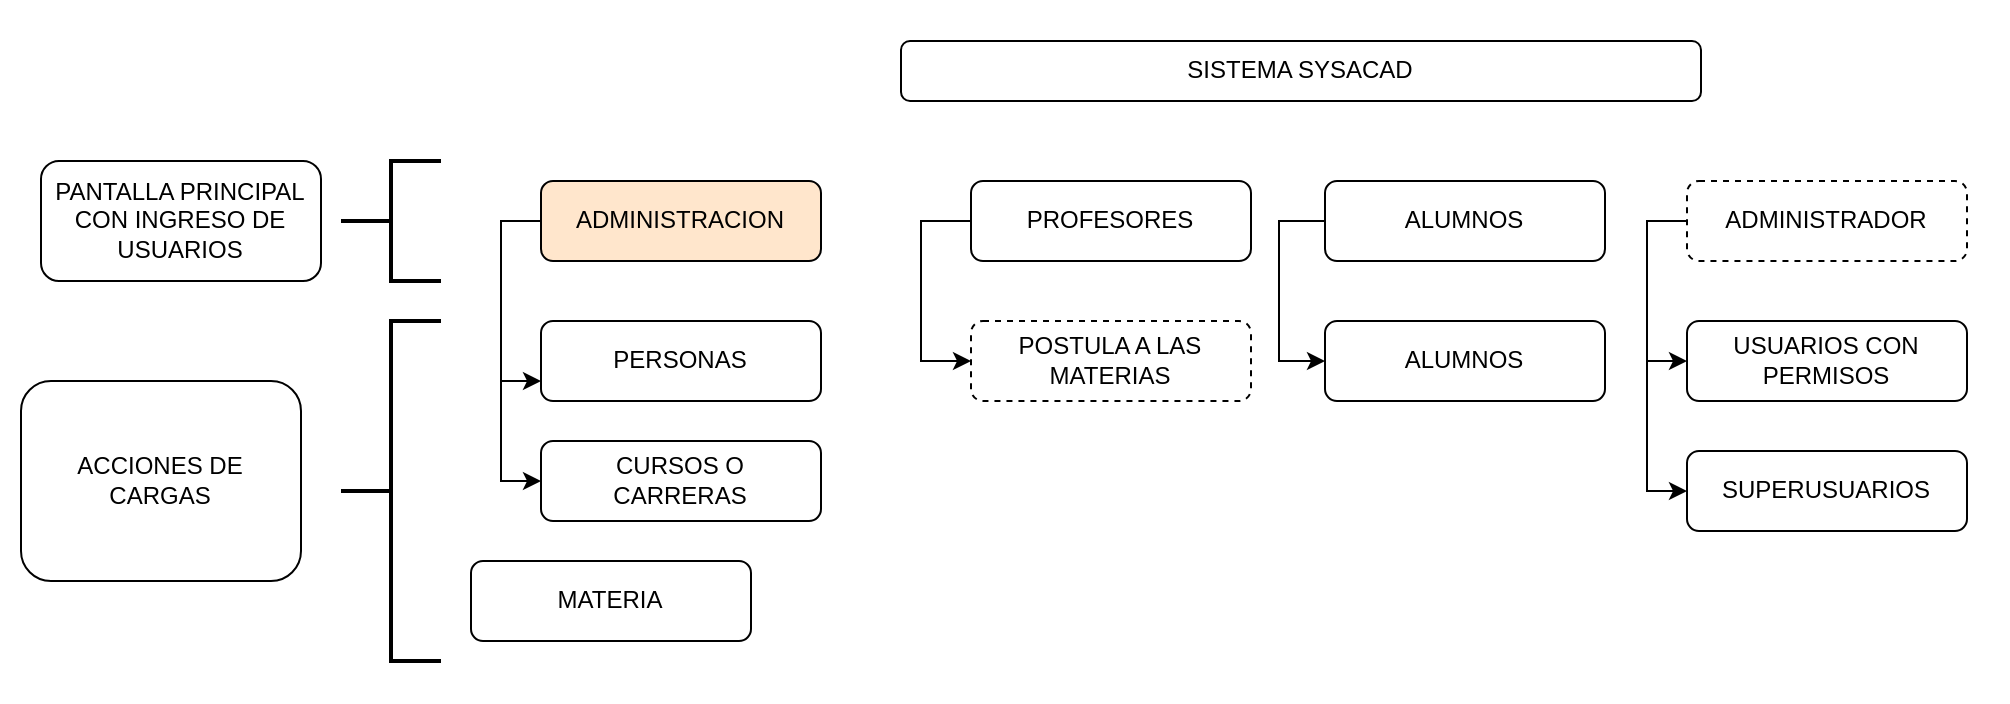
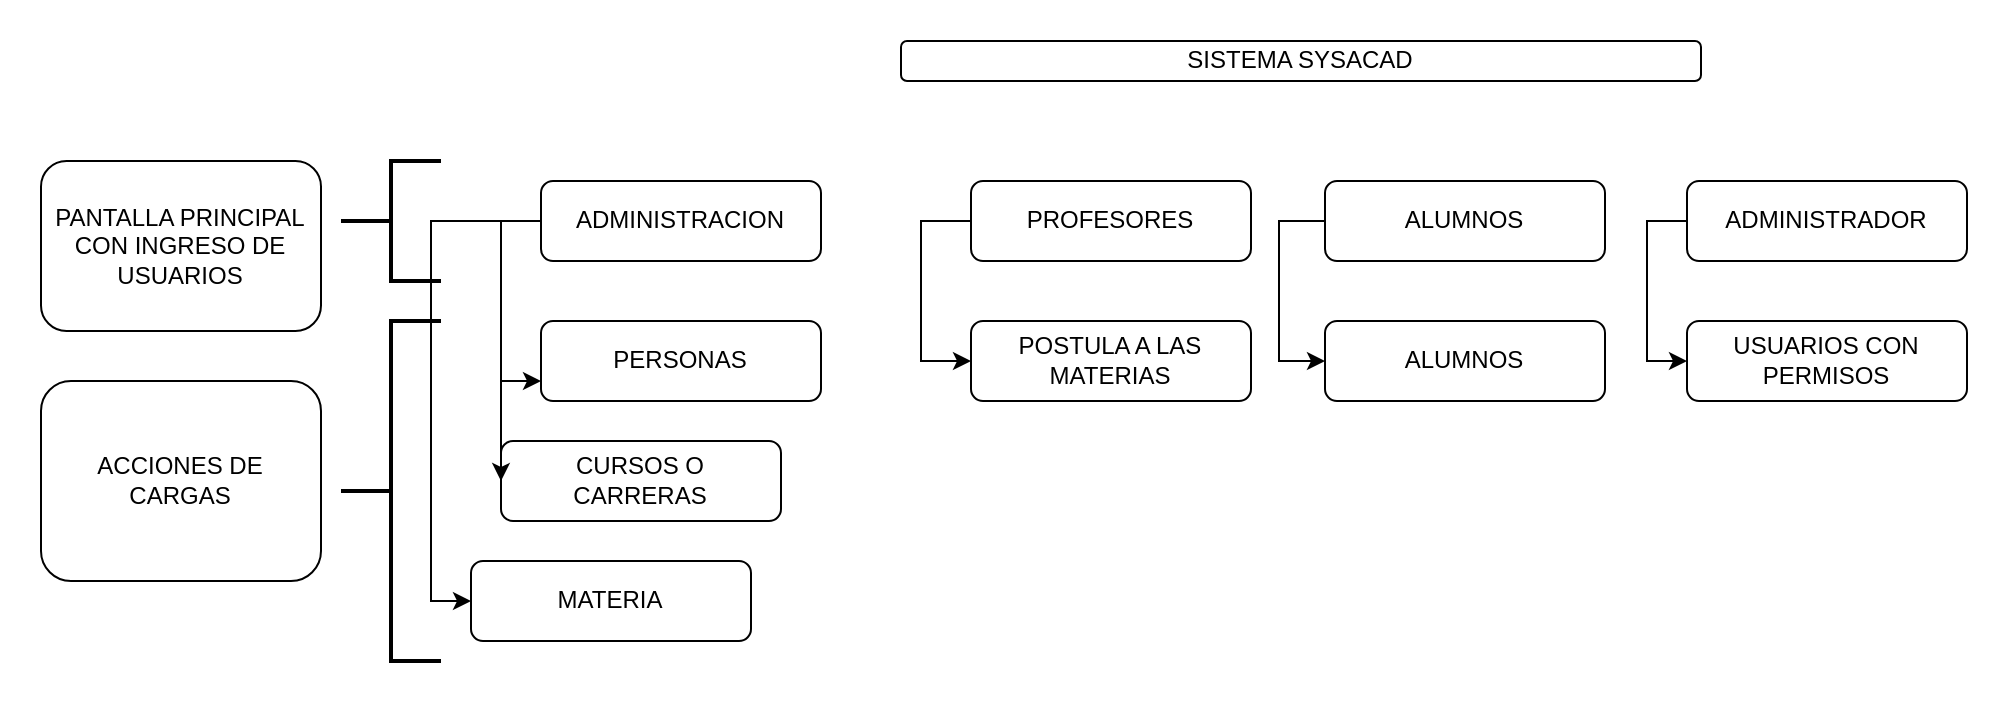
(1301, 71) -> (1301, 61)
(181, 221) -> (181, 246)
(681, 221) -> (681, 221)
(1827, 221) -> (1827, 221)
(1111, 361) -> (1111, 361)
none -> (431, 391)
(1647, 441) -> none
(161, 481) -> (181, 481)
(681, 481) -> (641, 481)
(1827, 491) -> none
